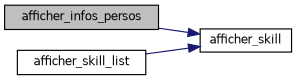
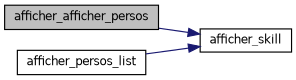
(82, 17) -> (82, 17)
(82, 62) -> (82, 62)
